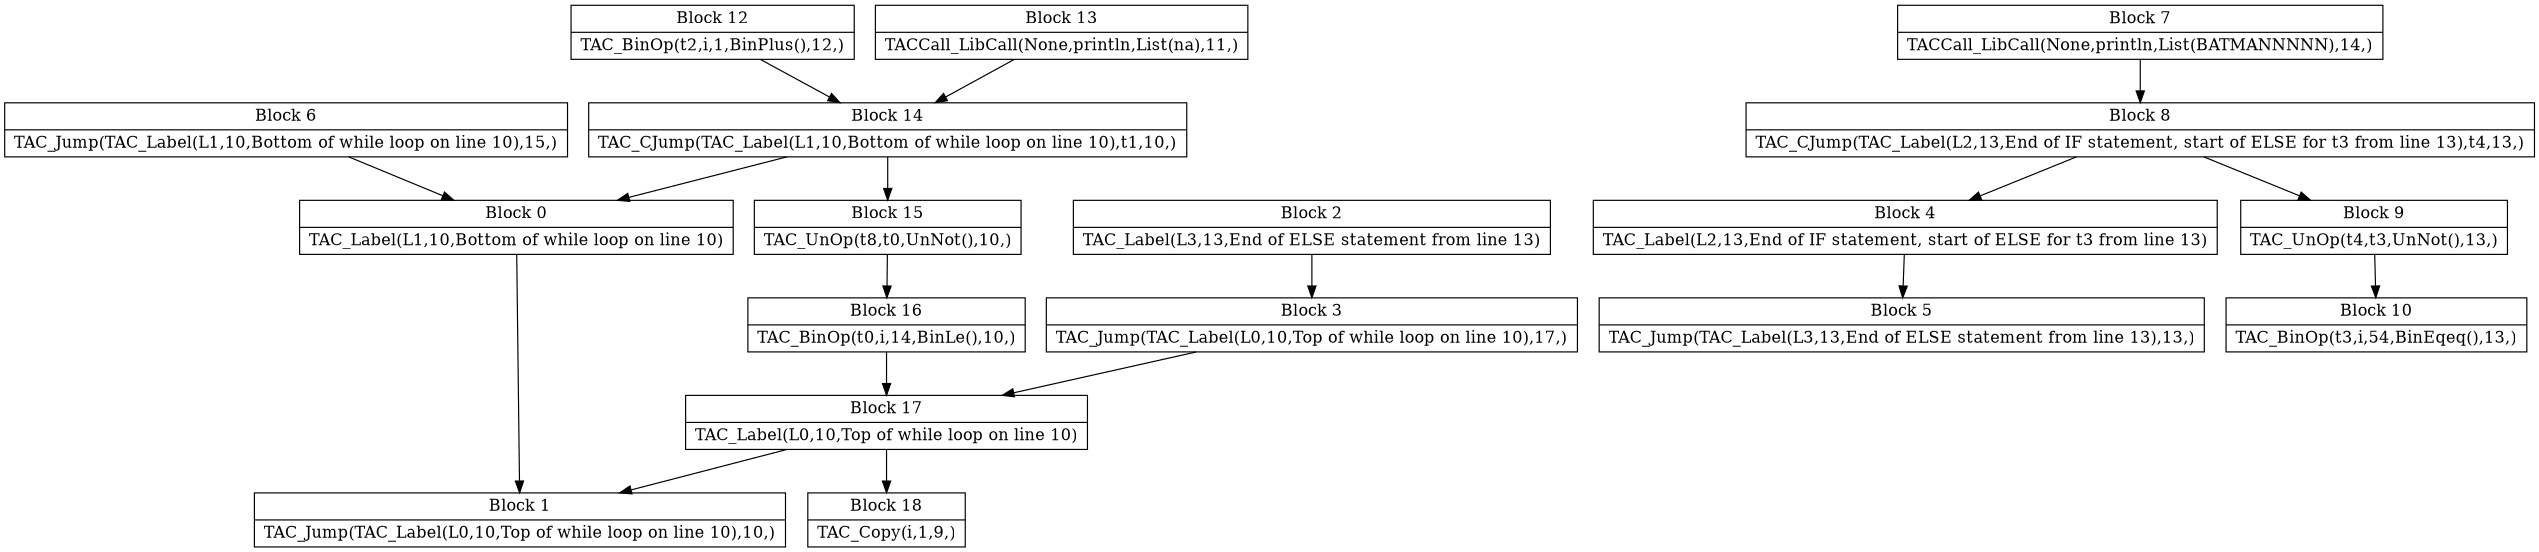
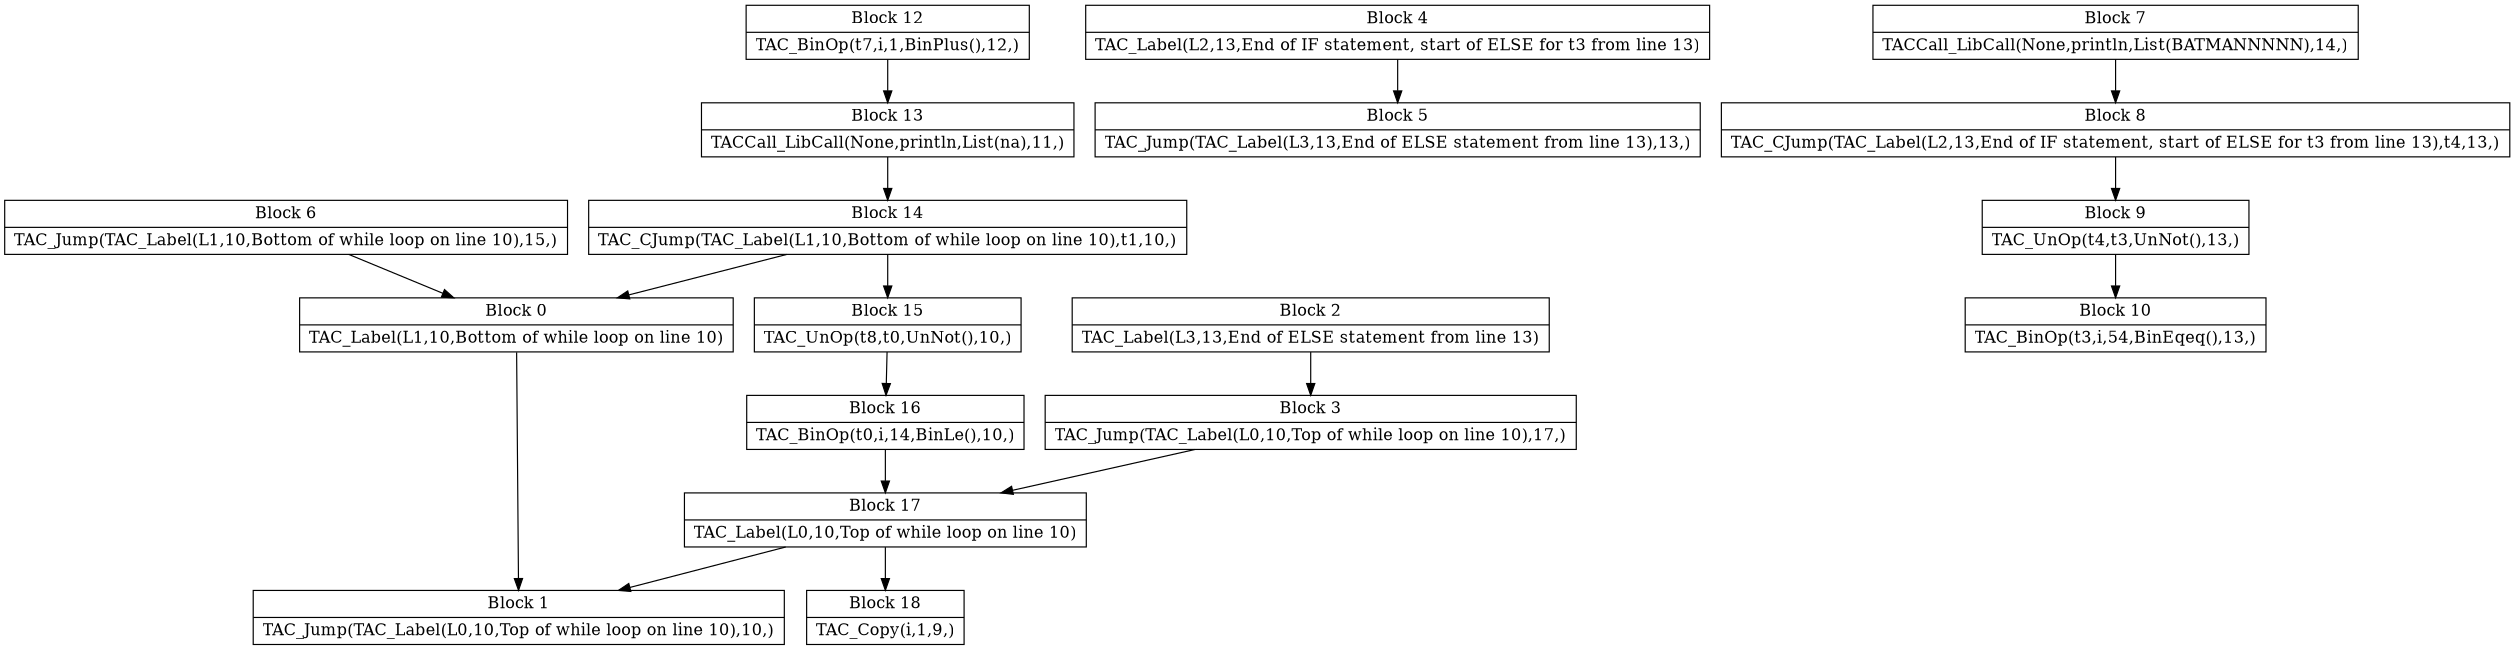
(713, 45) -> (888, 45)
(795, 78) -> (888, 75)
(2028, 176) -> none
